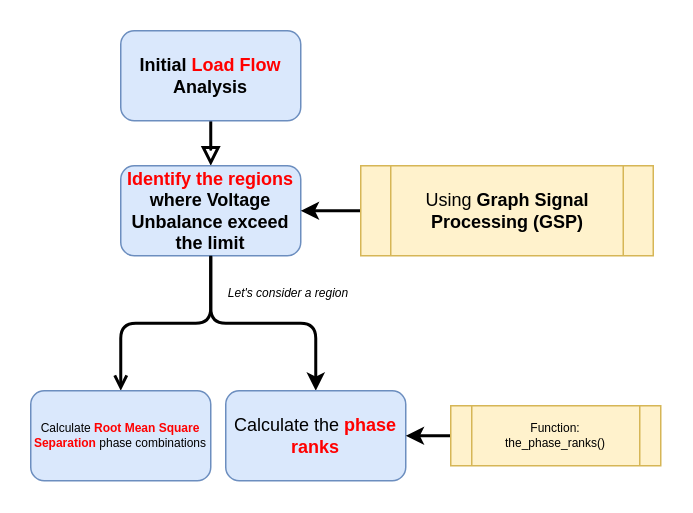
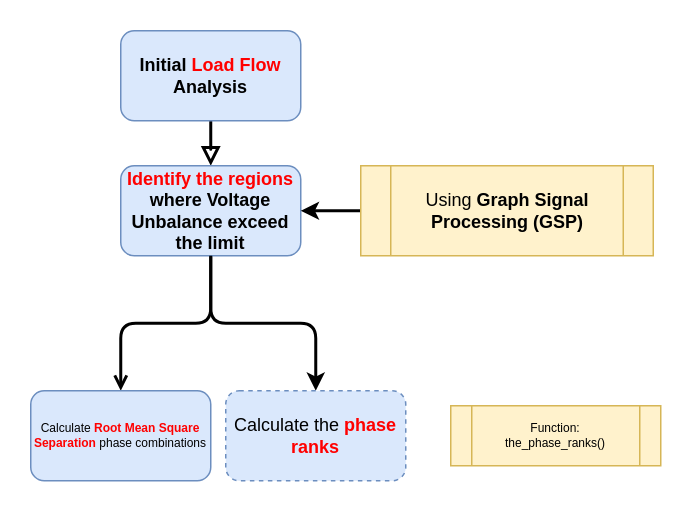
(289, 293) -> none
(316, 436) -> (316, 436)
(426, 436) -> none
